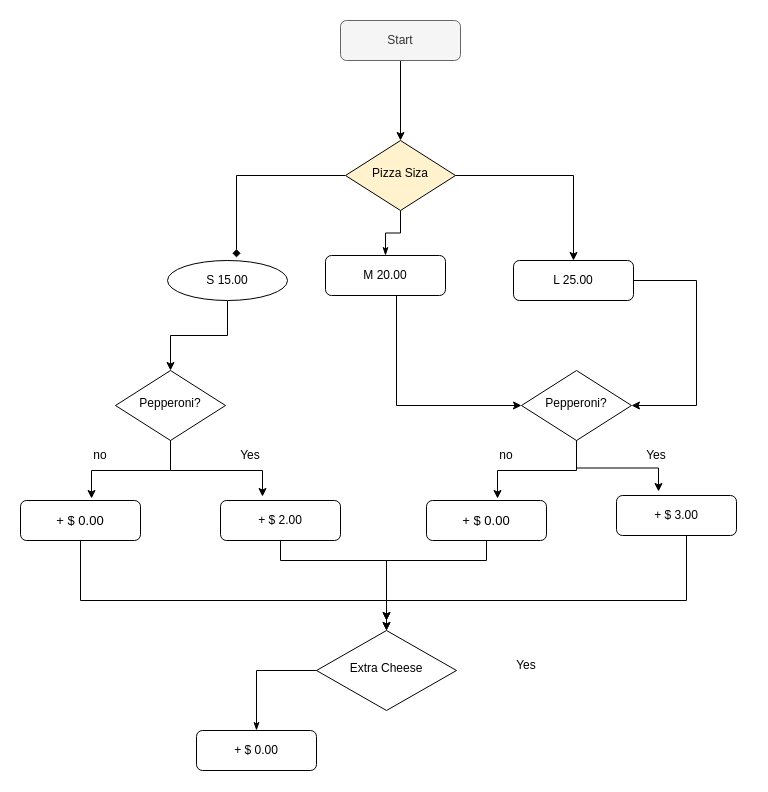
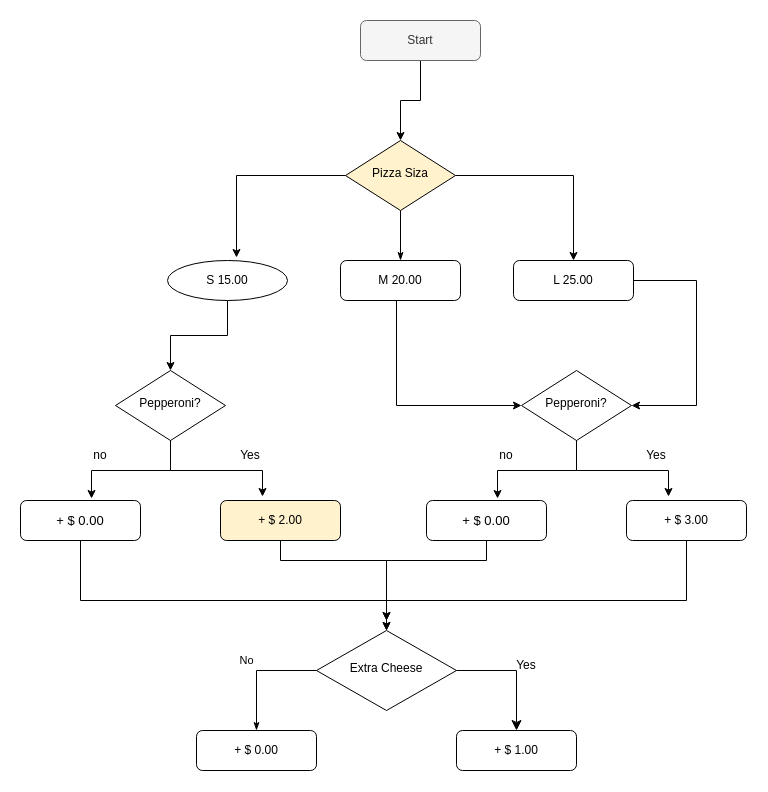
(401, 41) -> (421, 41)
(237, 249) -> (237, 249)
(386, 276) -> (401, 281)
(677, 516) -> (687, 521)
(281, 521) -> (281, 521)
none -> (513, 671)
none -> (517, 751)
